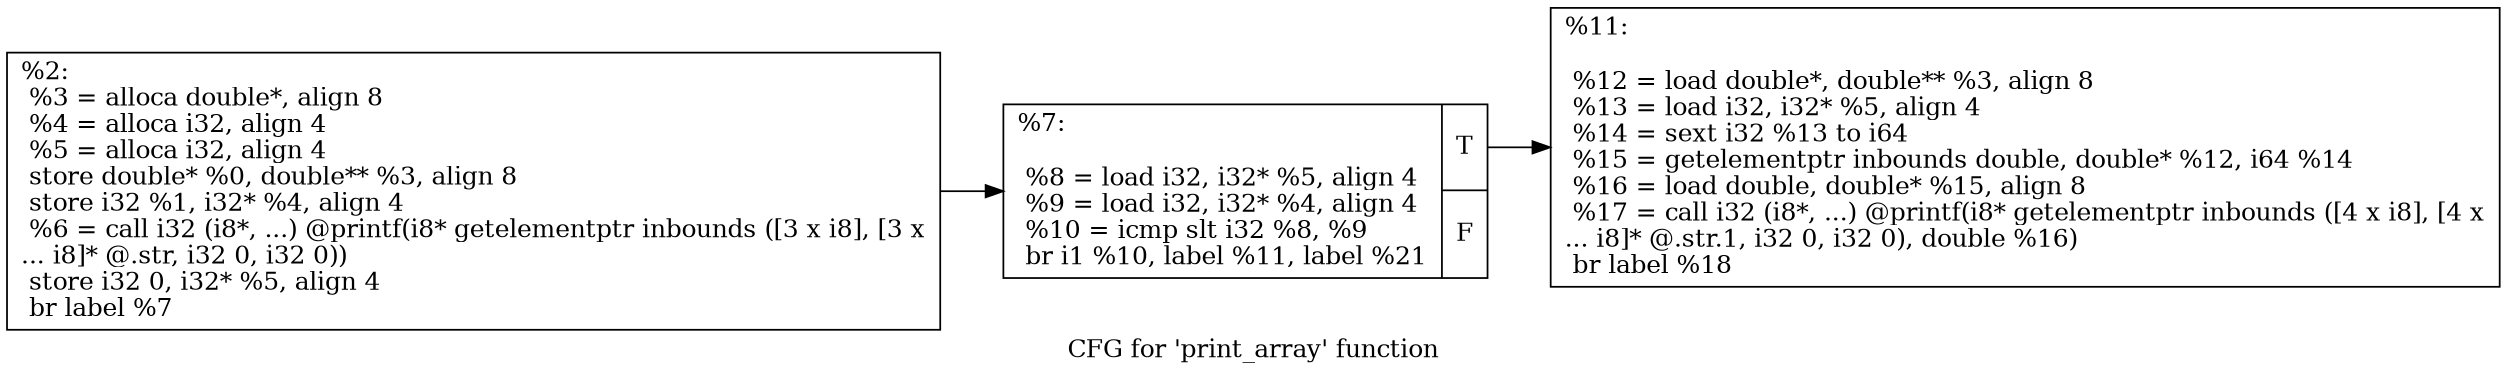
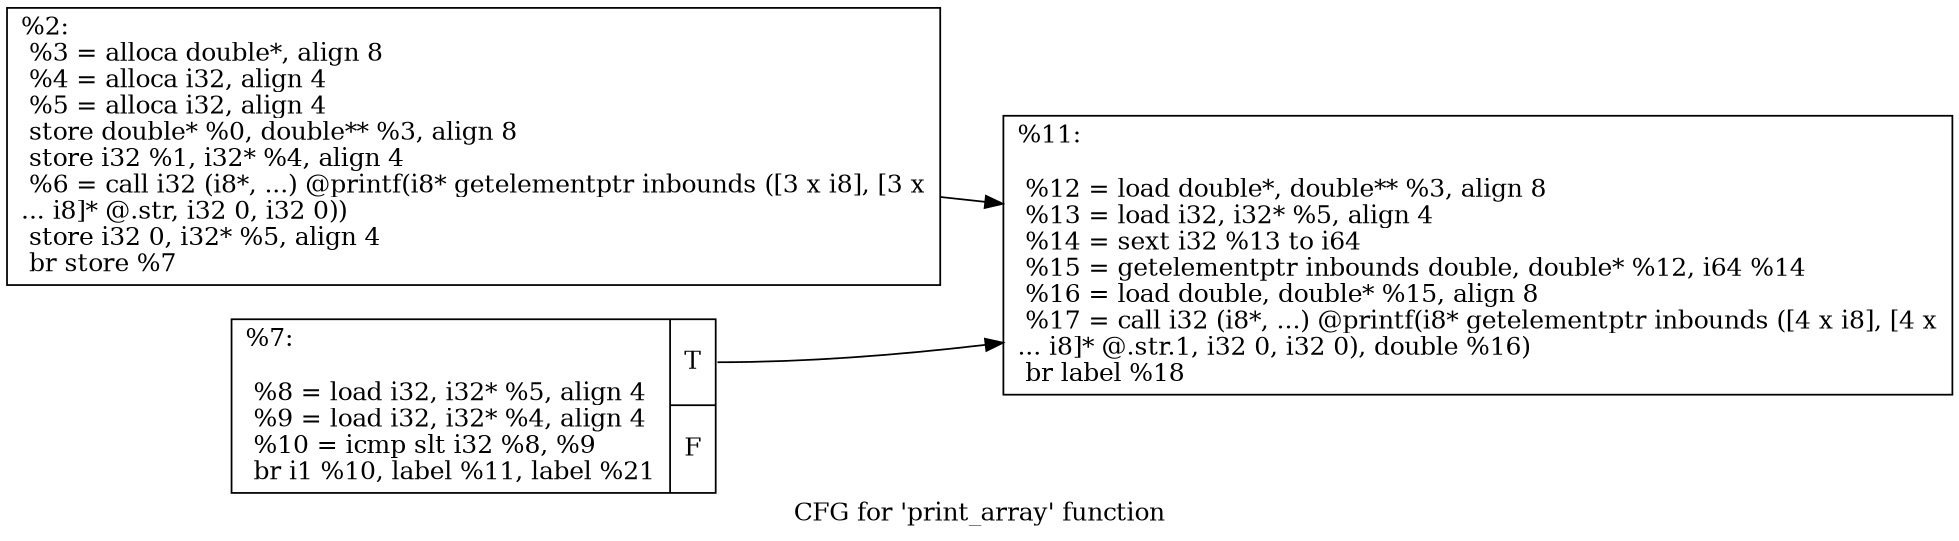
(963, 191) -> (963, 199)
(97, 309) -> (99, 264)
